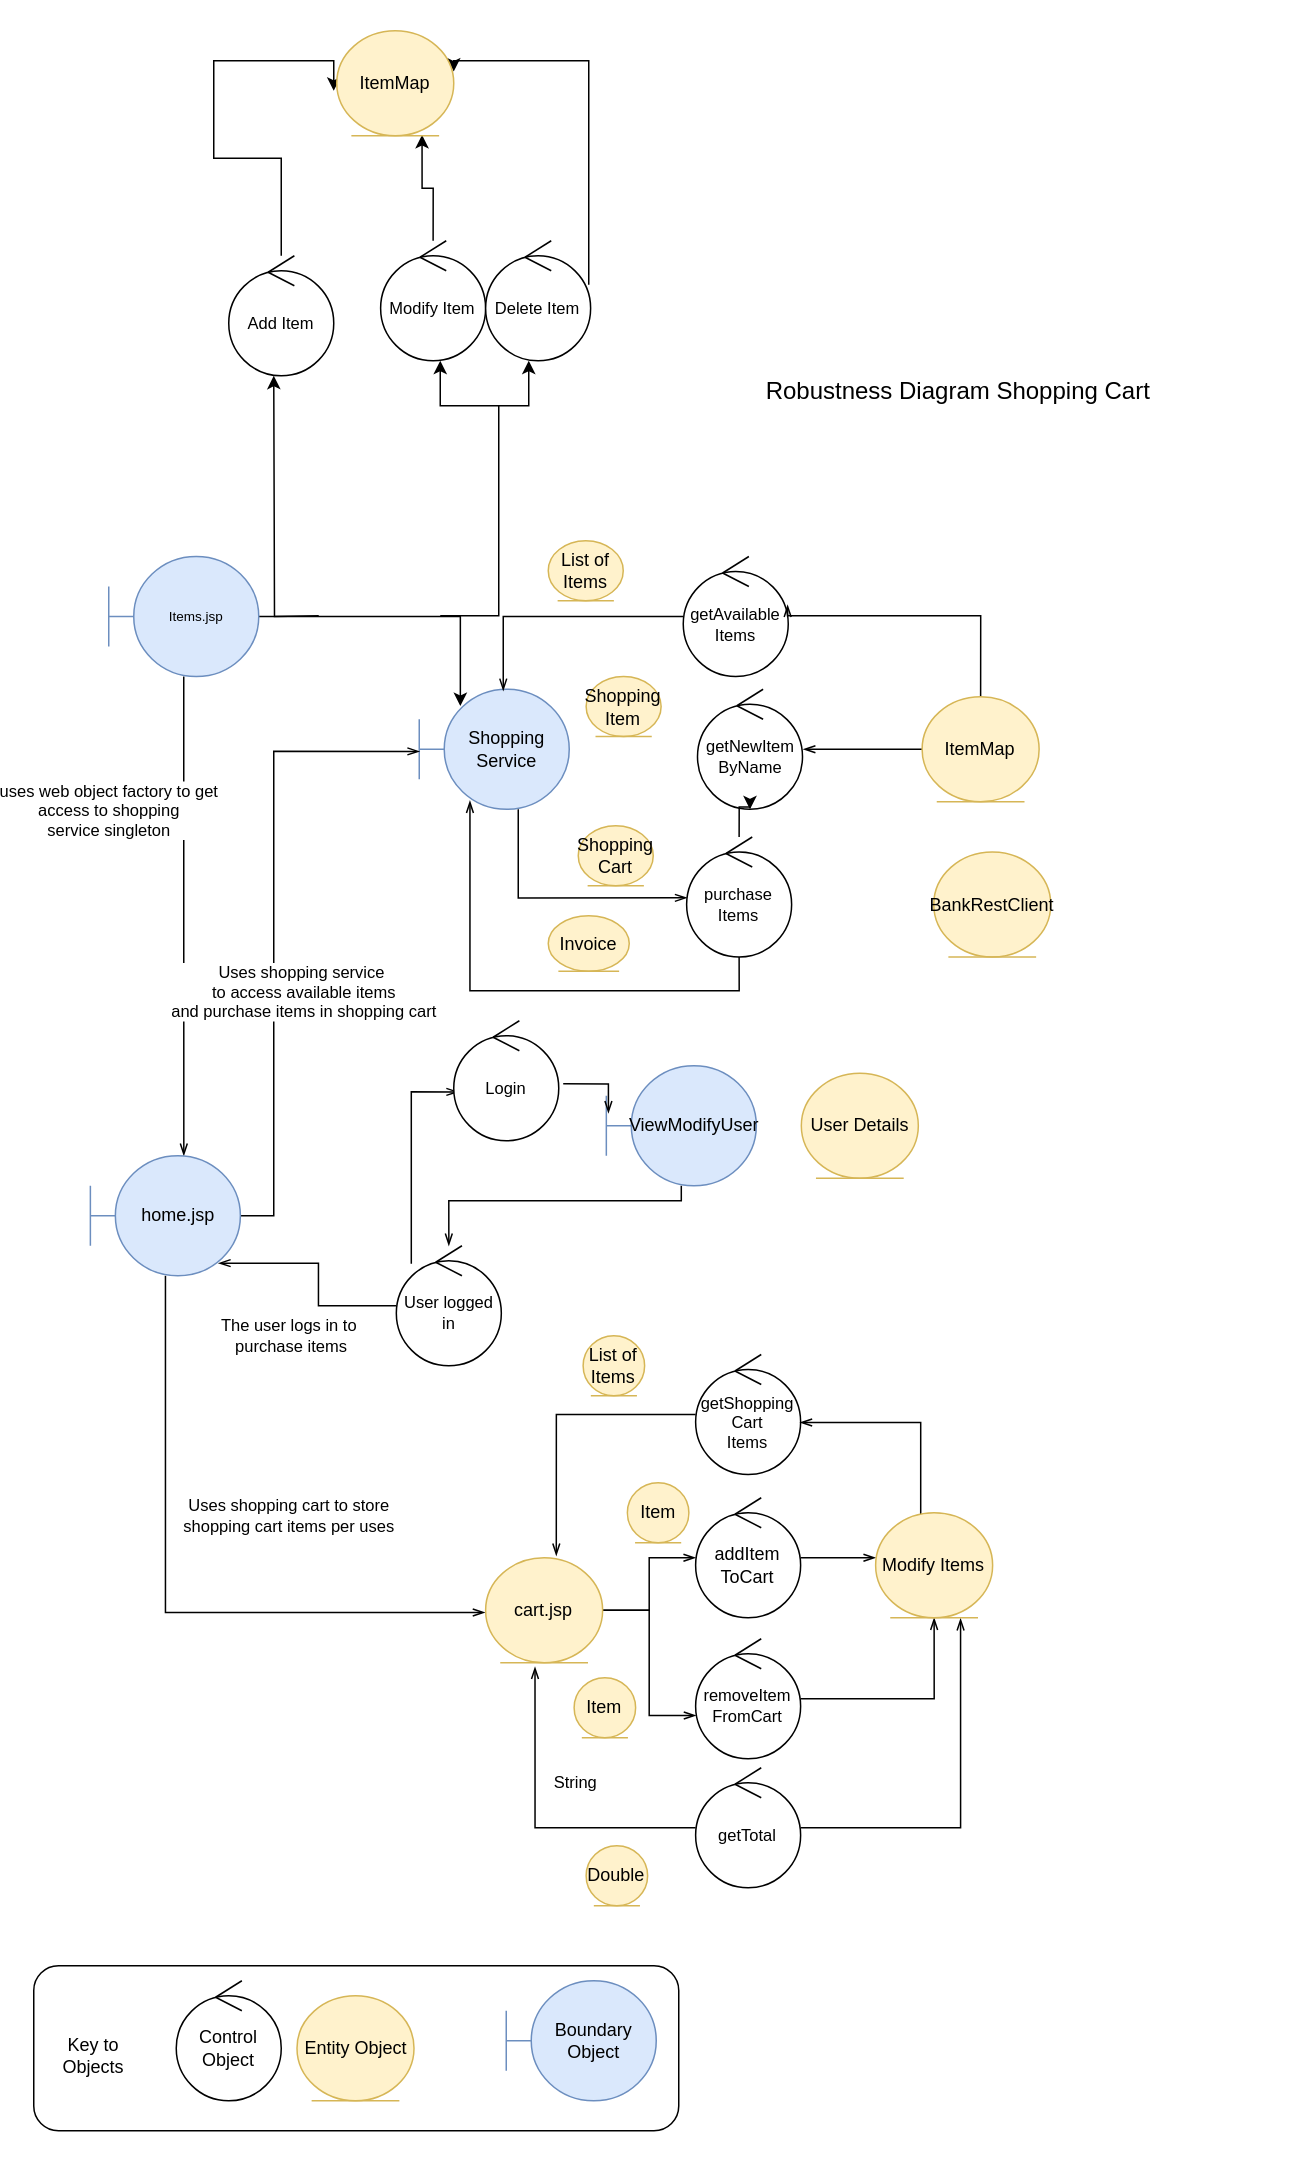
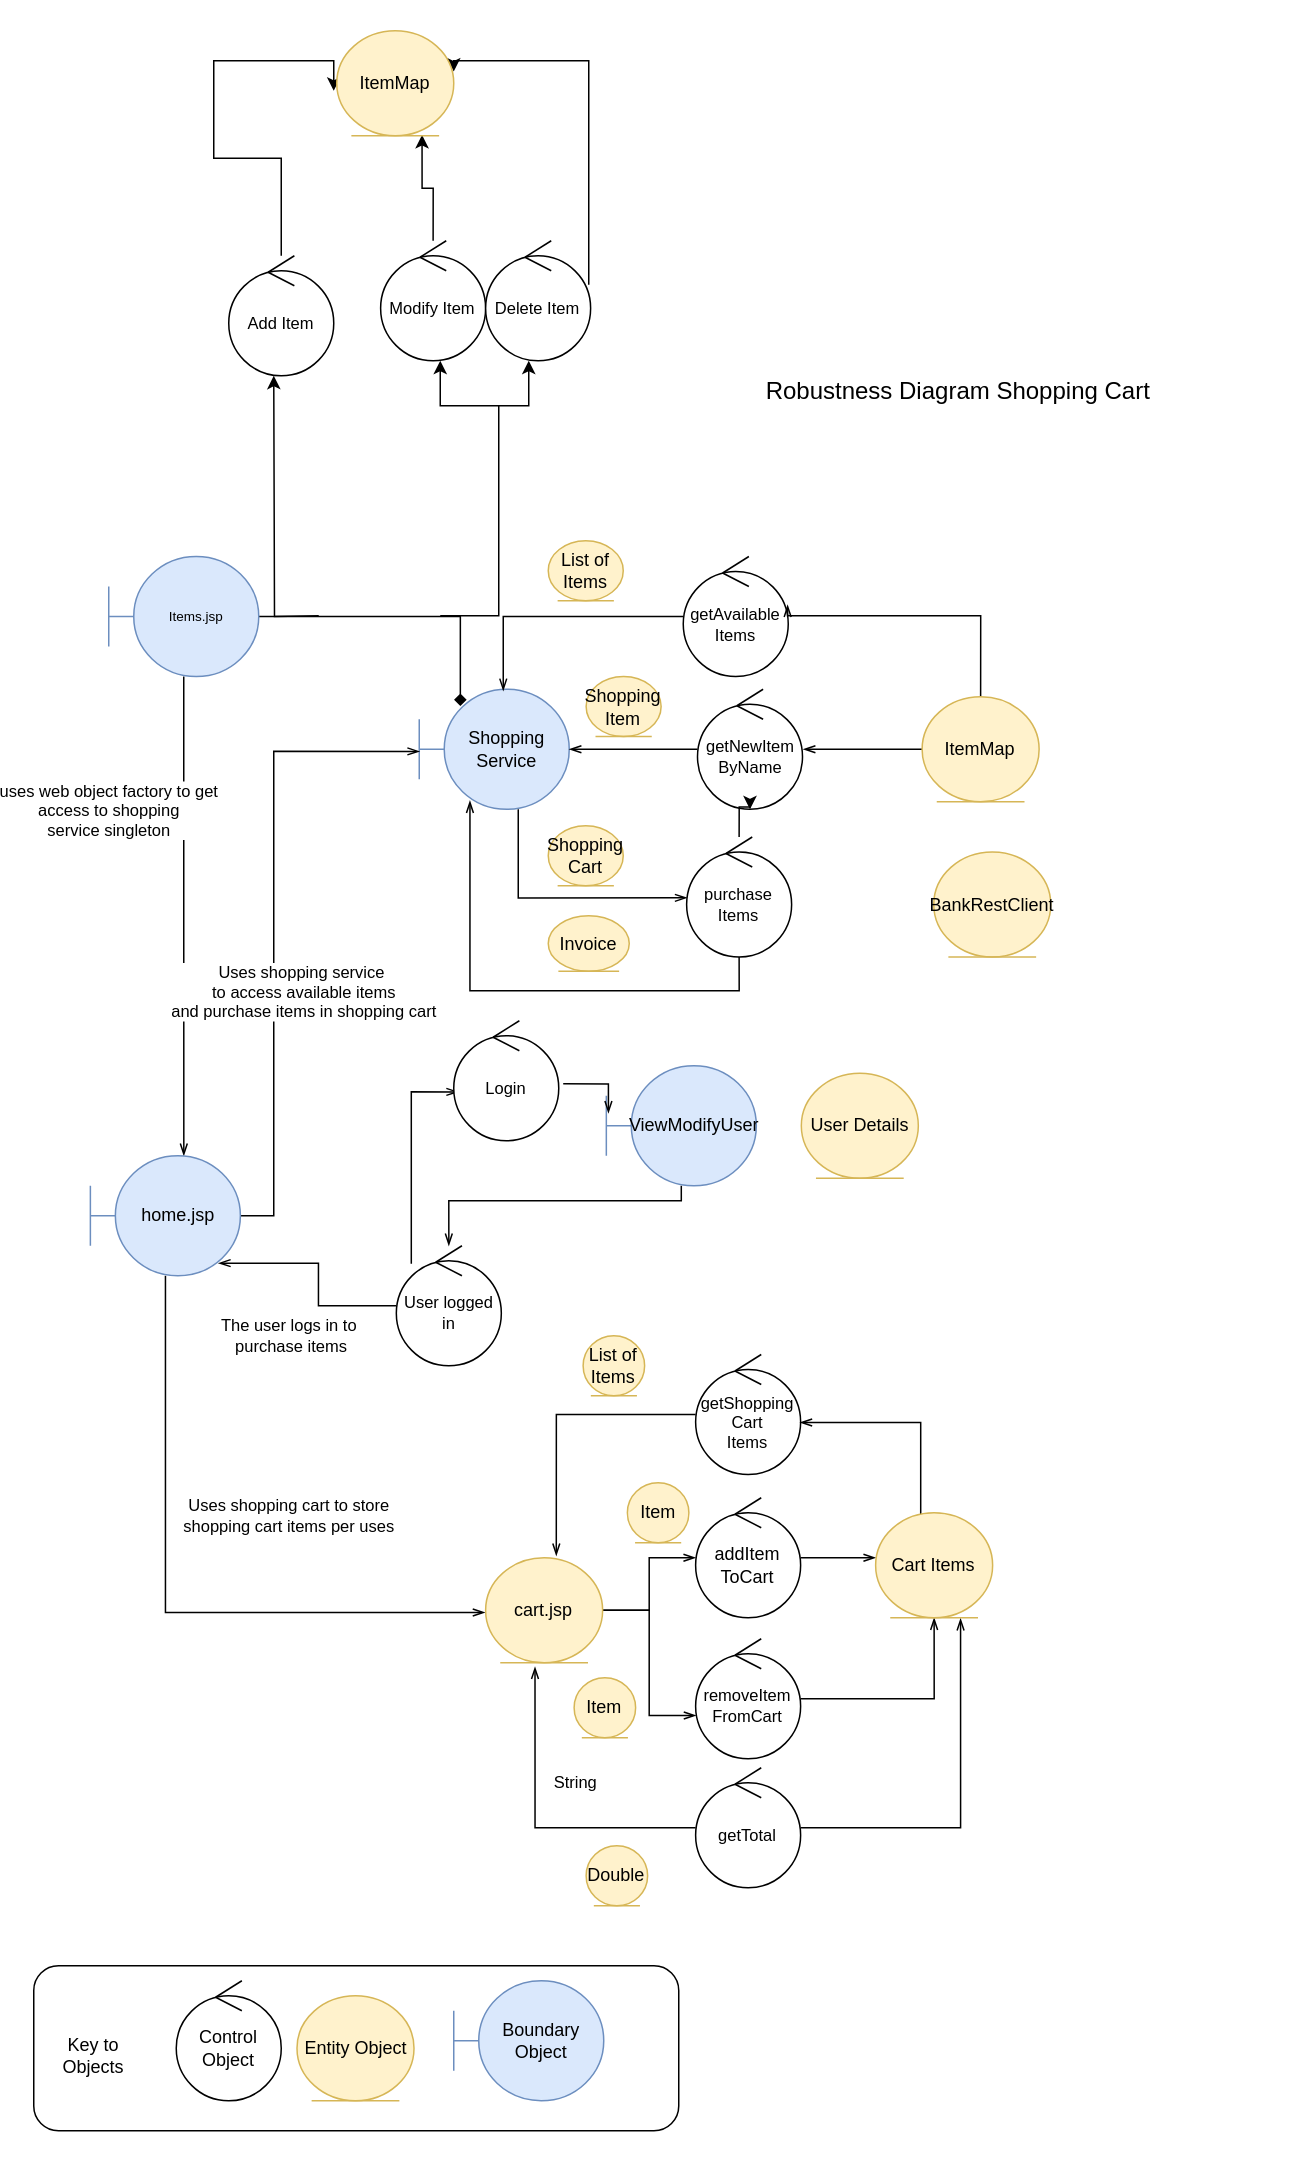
(460, 694) -> (460, 693)
none -> (635, 749)
(616, 856) -> (586, 856)
(934, 1565) -> (934, 1565)
(581, 2041) -> (529, 2041)
